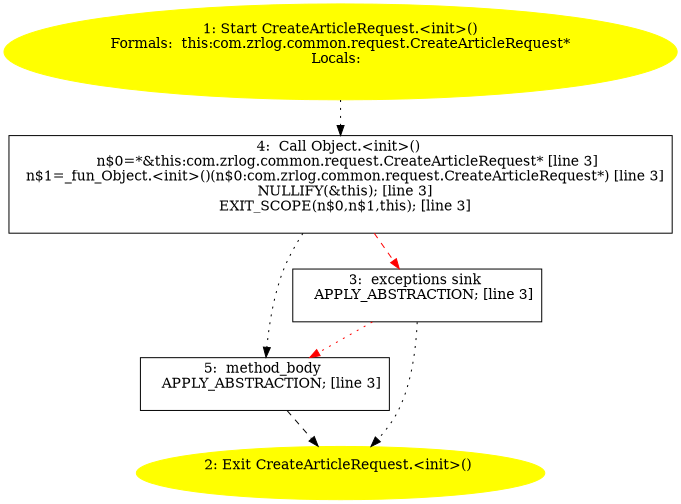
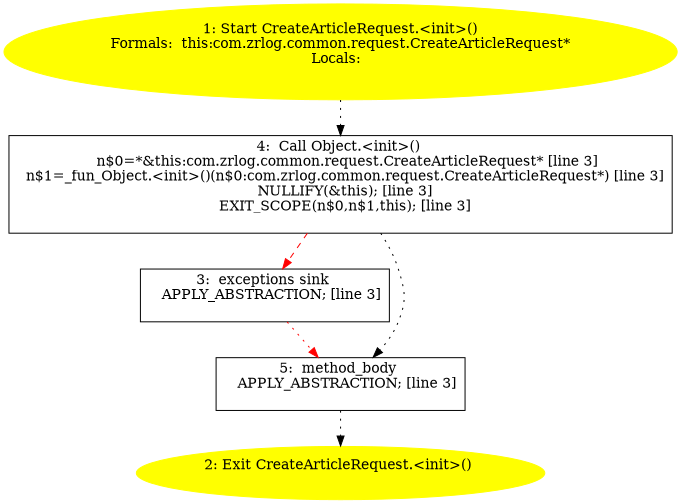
(408, 385) -> none
(299, 425) -> (341, 423)
